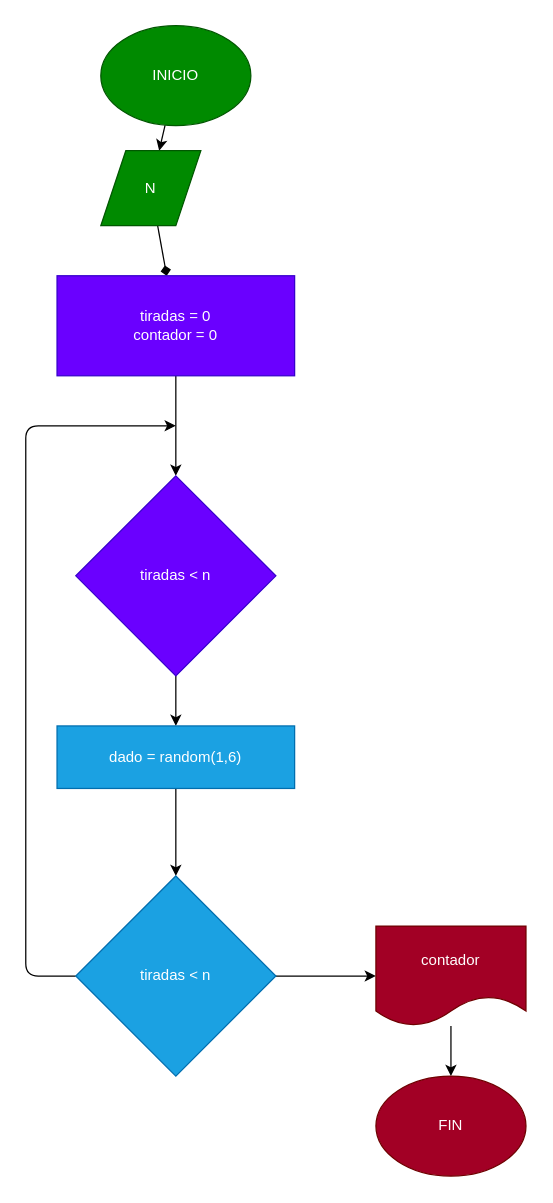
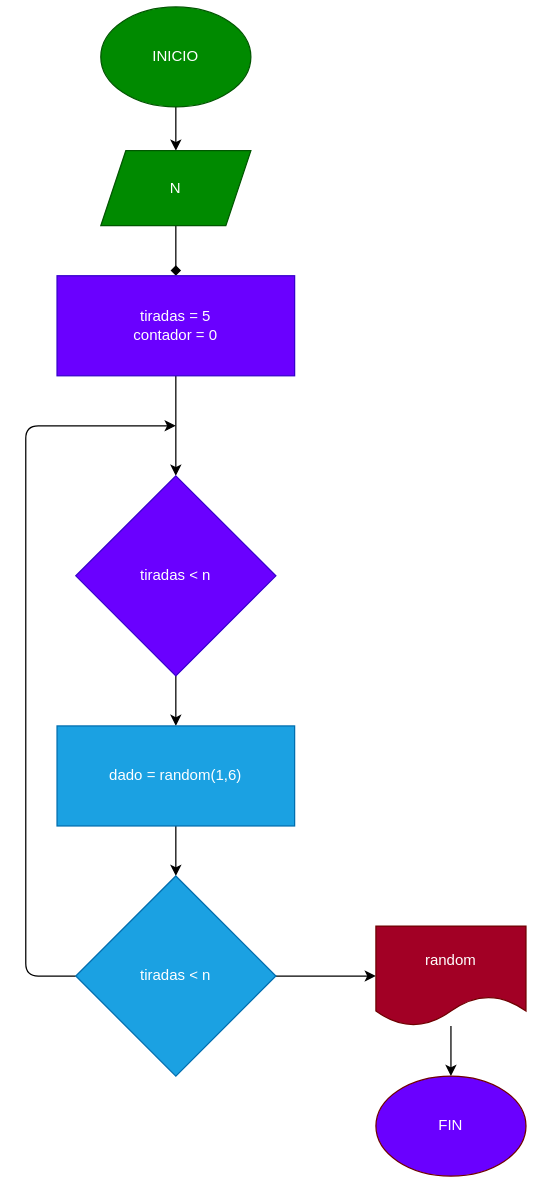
(176, 76) -> (176, 57)
(151, 188) -> (176, 188)
(176, 326) -> (176, 326)
(176, 757) -> (176, 776)
(451, 961) -> (451, 961)
(451, 1126) -> (451, 1126)
